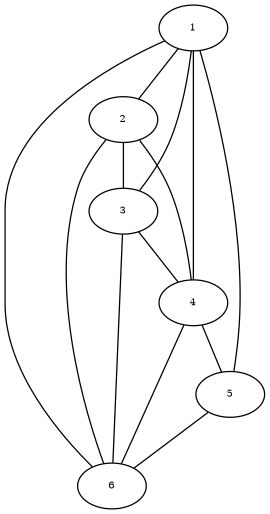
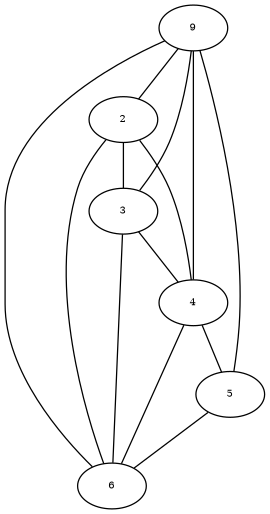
(193, 28) -> (193, 28)
